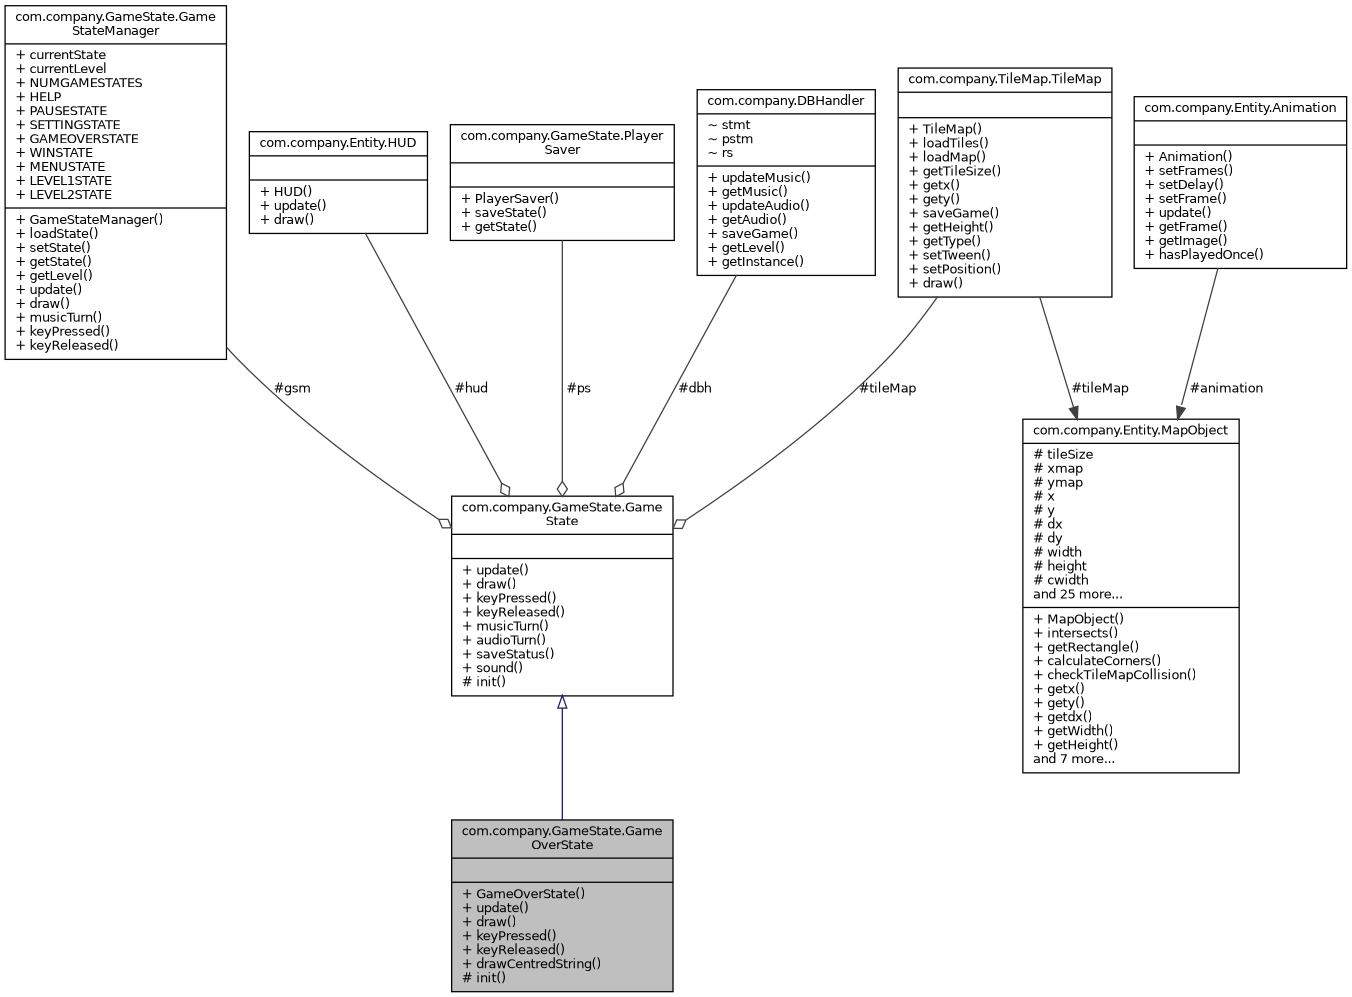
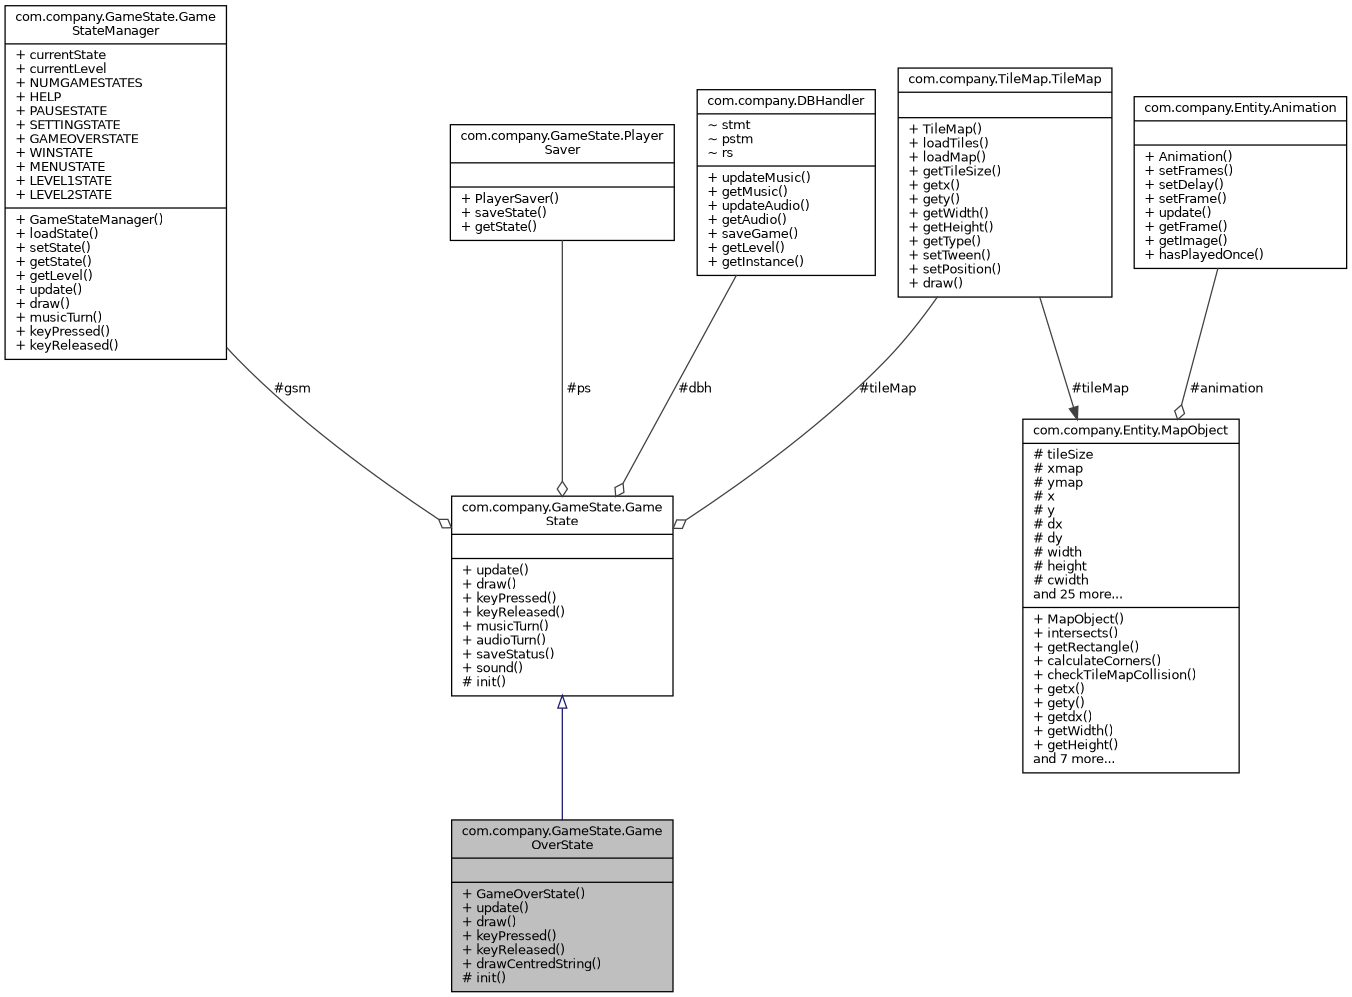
(338, 183) -> none
(954, 214) -> (949, 214)
(1200, 336) -> (1200, 336)
